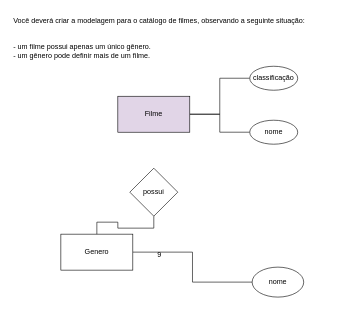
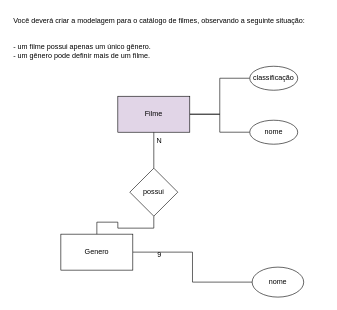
none -> (159, 141)
none -> (154, 150)
